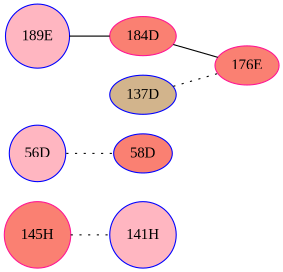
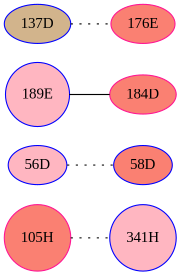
(196, 51) -> none
(38, 153) -> (38, 165)
(38, 235) -> (38, 238)
(143, 235) -> (143, 238)
